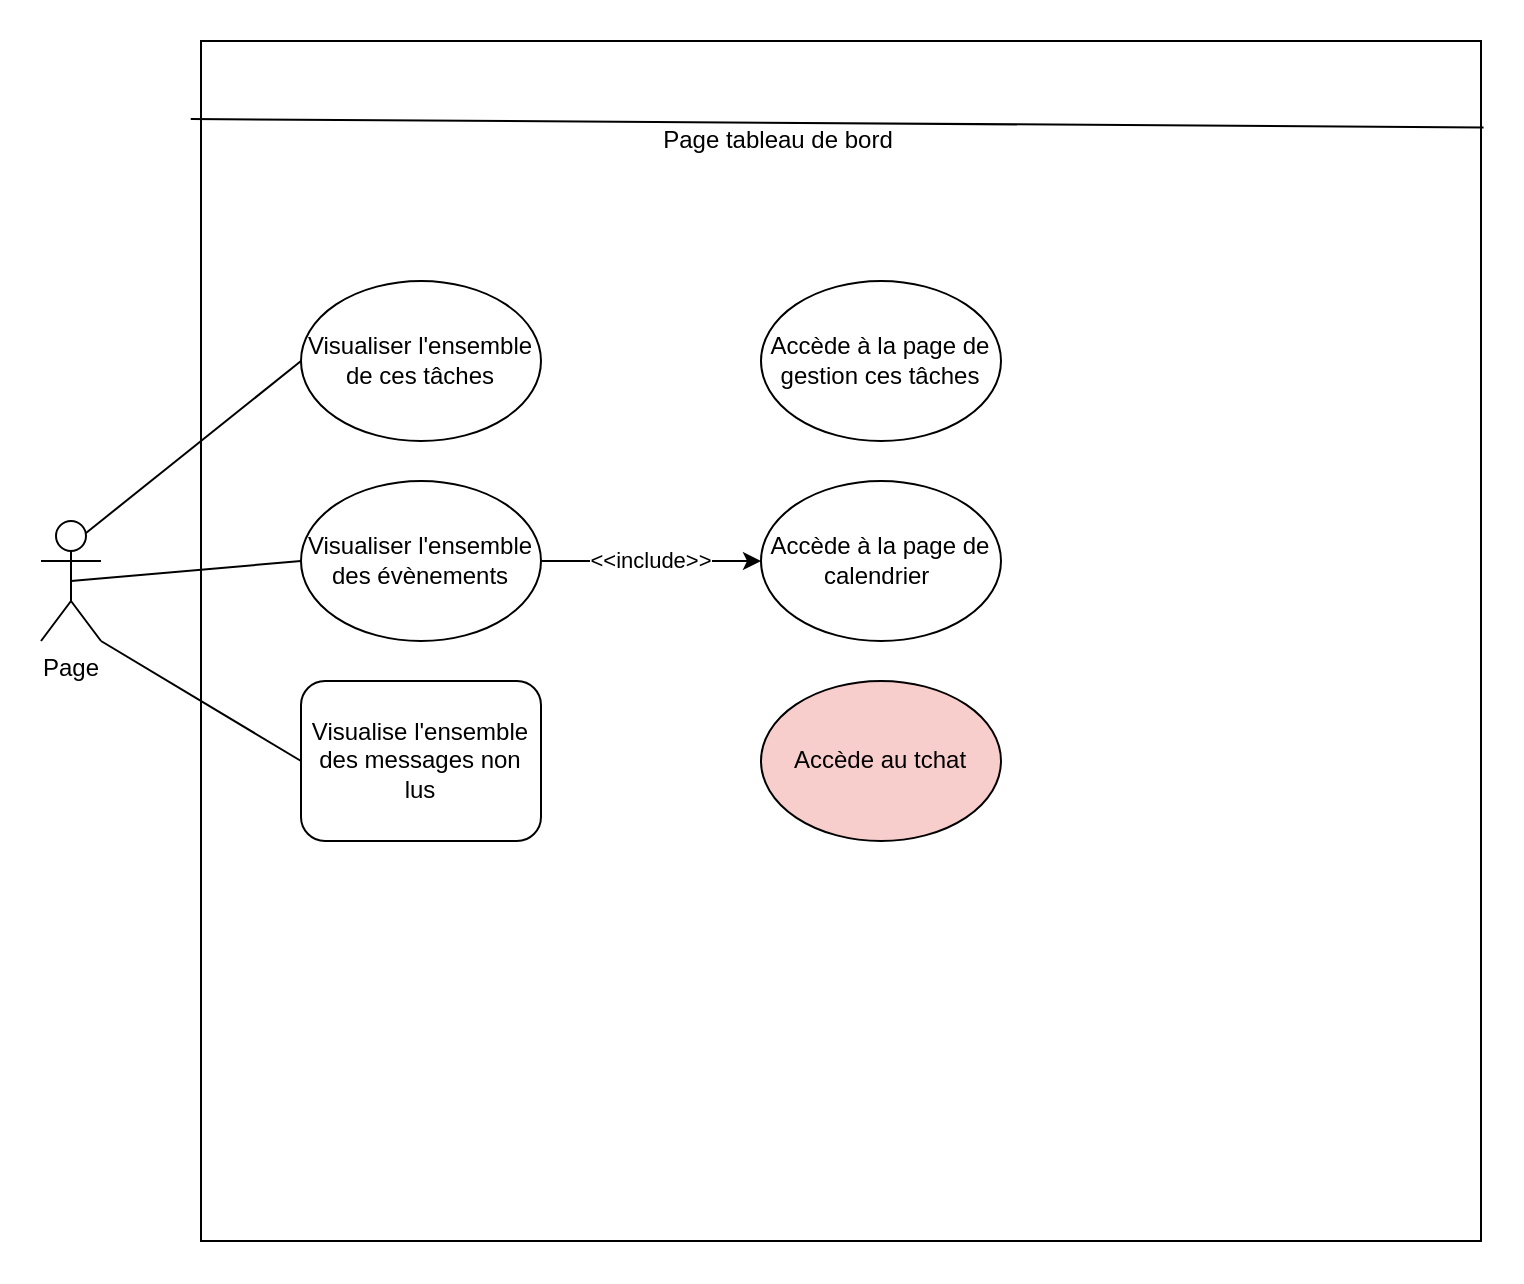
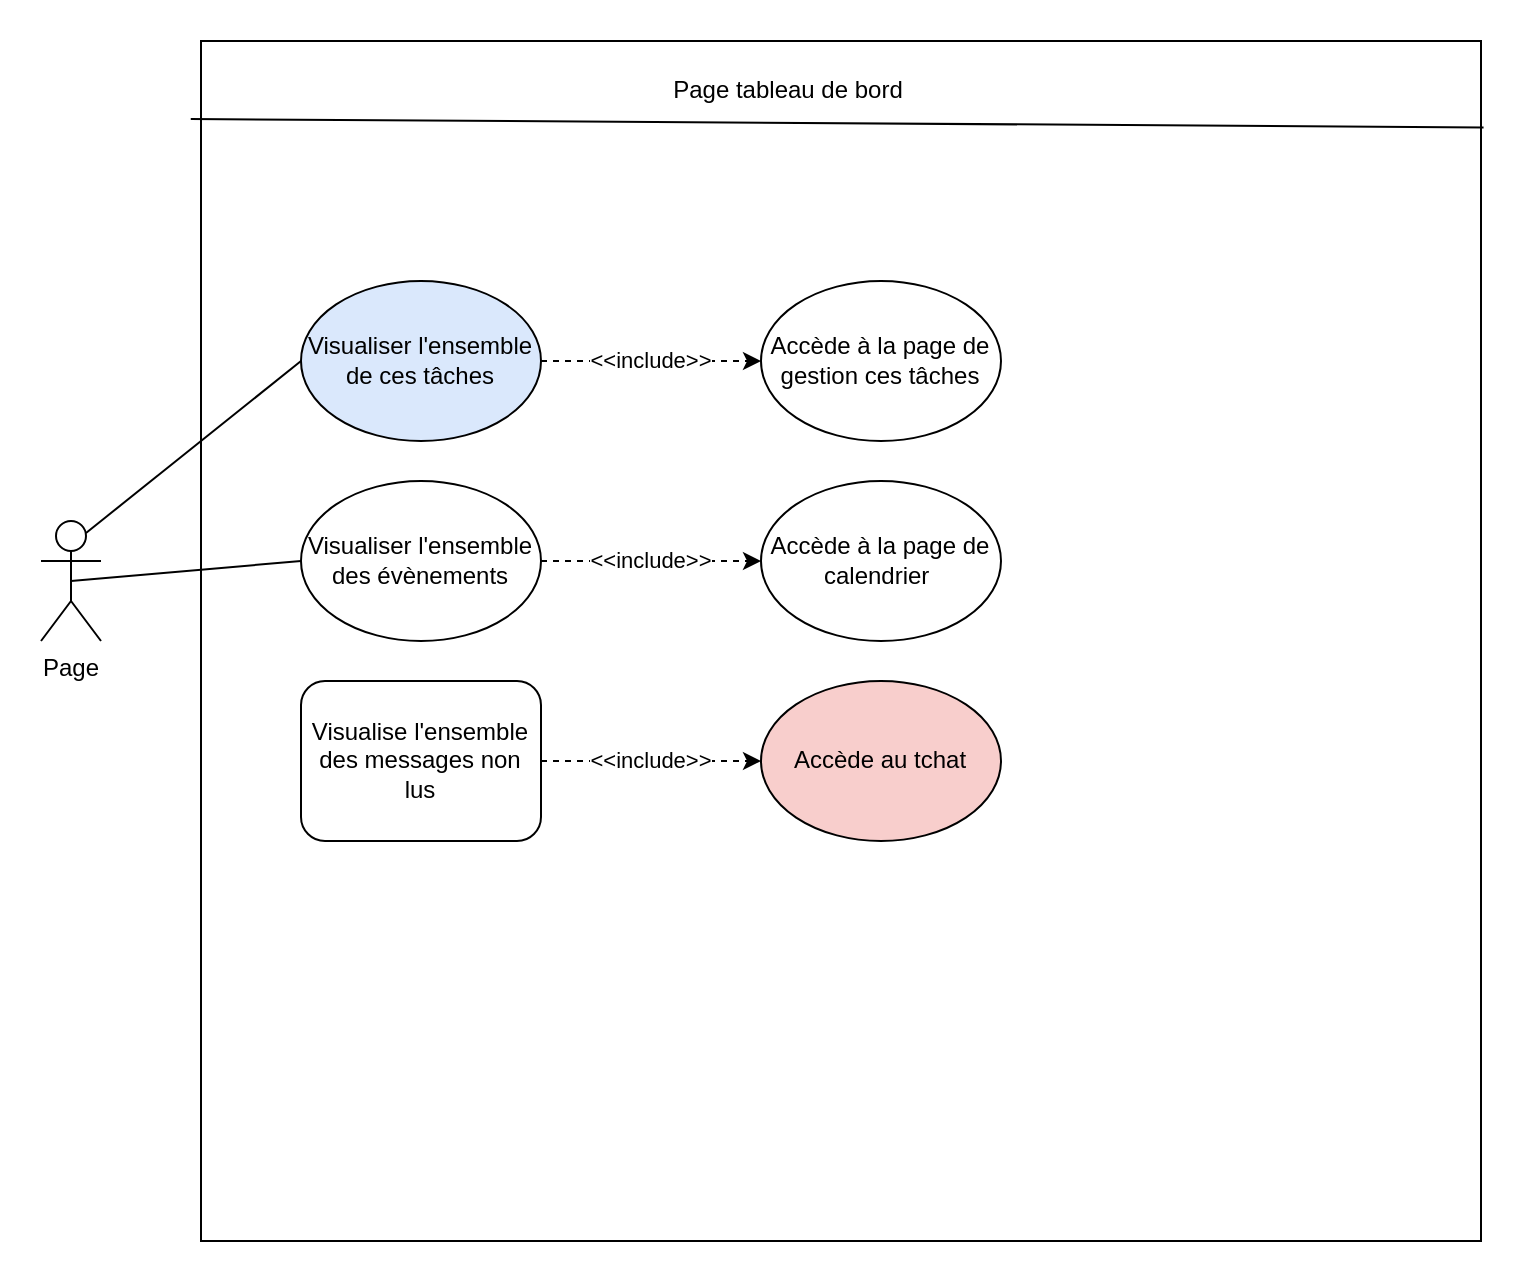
(779, 141) -> (789, 91)
(421, 361) -> (421, 361)
none -> (644, 361)
(566, 561) -> (566, 561)
(201, 701) -> none
none -> (644, 761)
